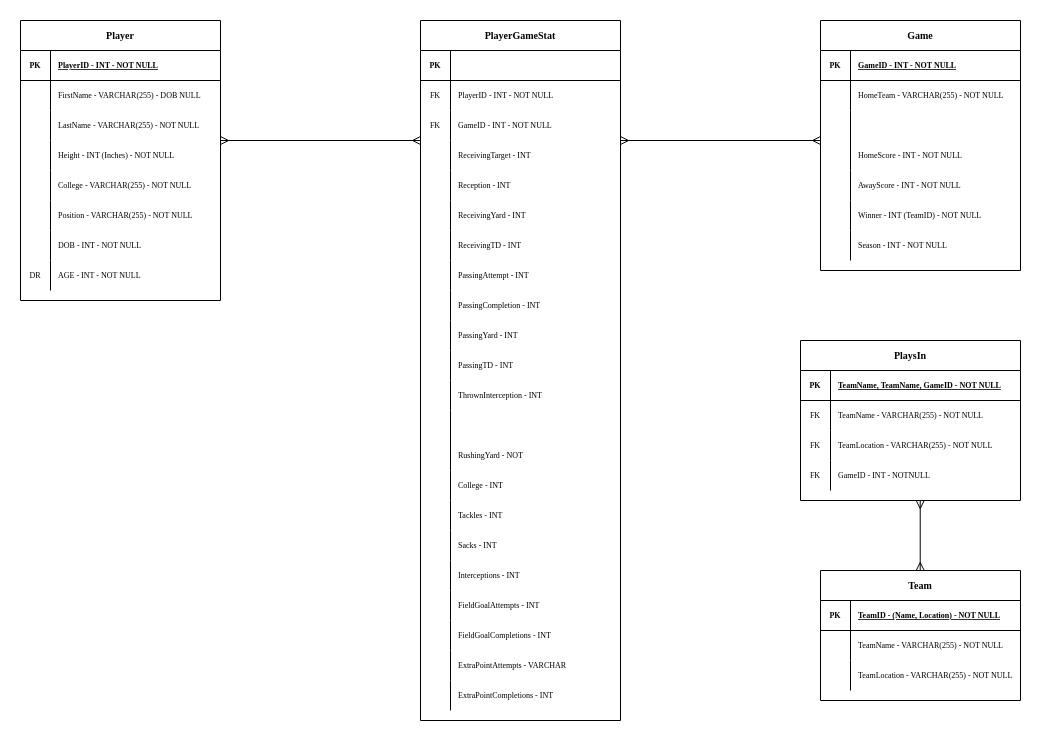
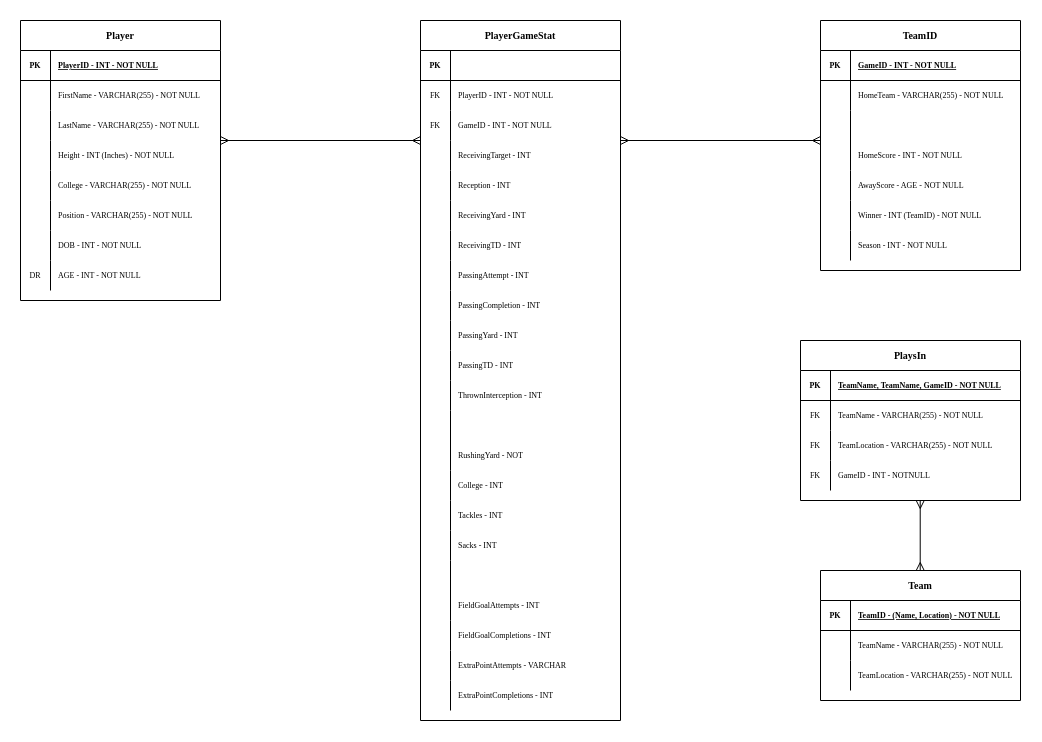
(920, 36) -> (920, 36)
(130, 95) -> (130, 95)
(911, 185) -> (911, 185)
(536, 576) -> none
